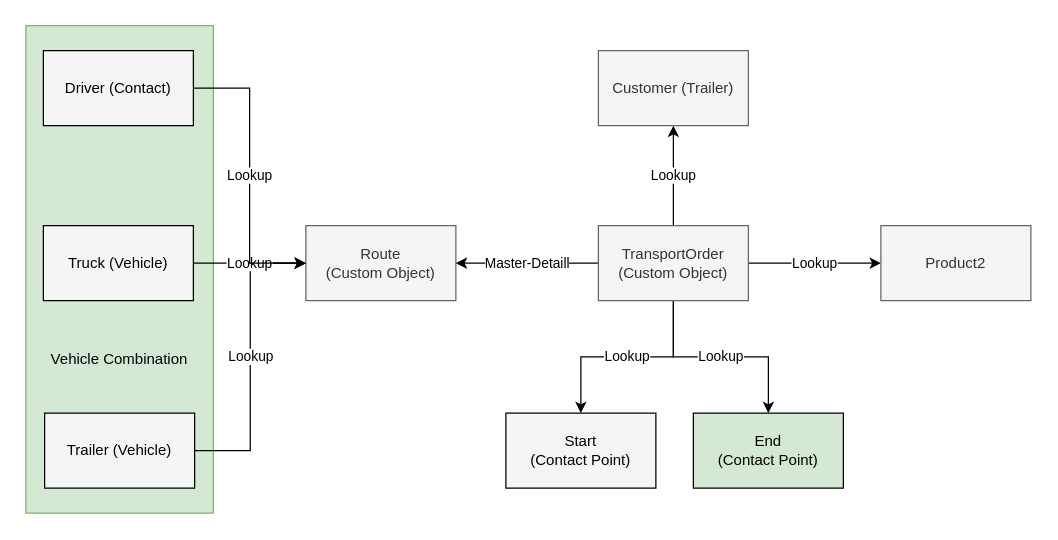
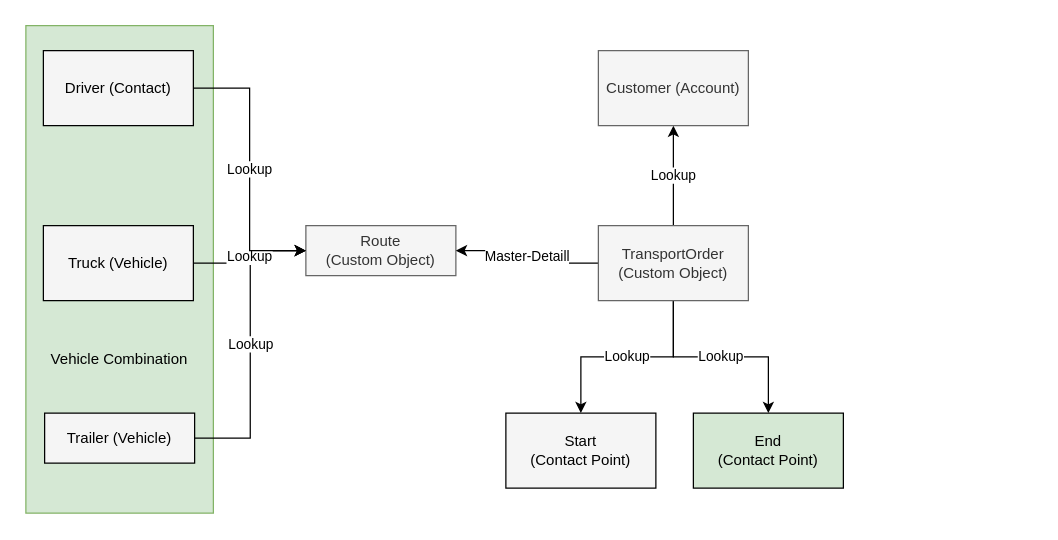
(673, 88) -> (673, 88)
(381, 263) -> (381, 251)
(810, 263) -> none
(956, 263) -> none
(119, 451) -> (119, 438)
